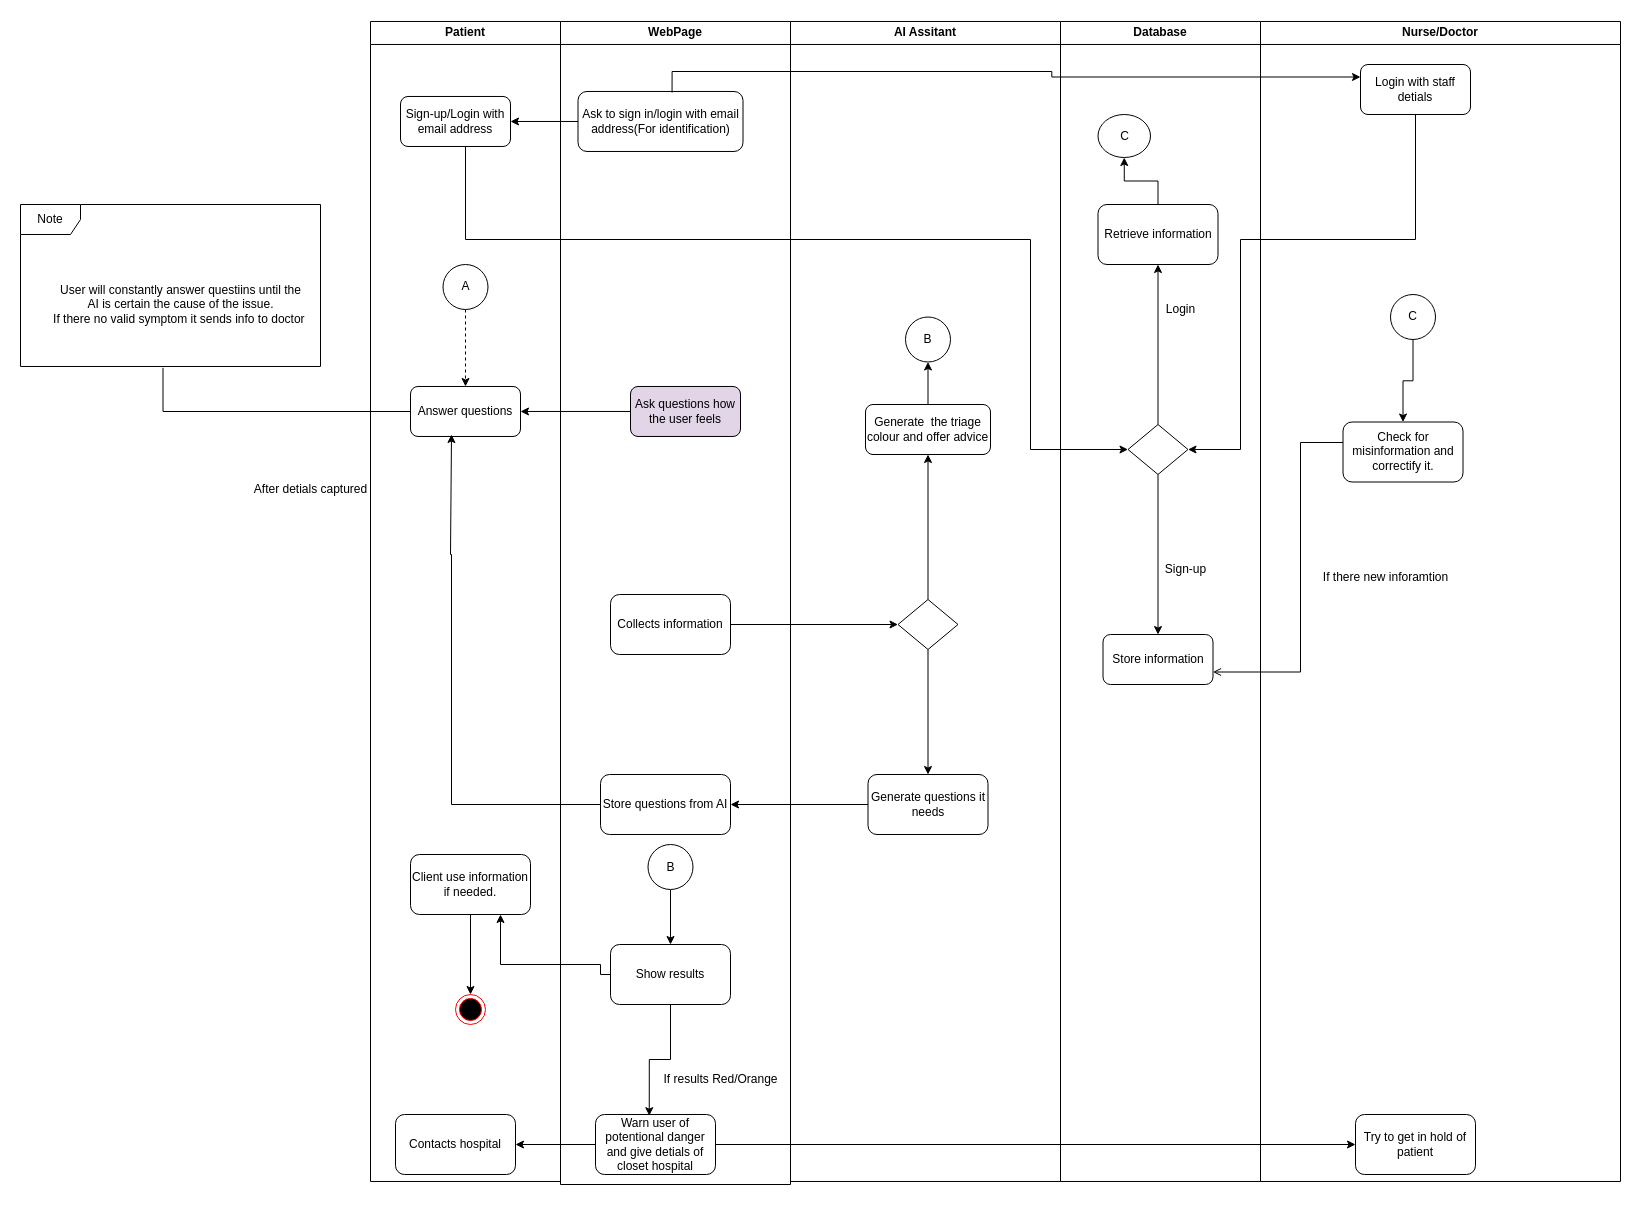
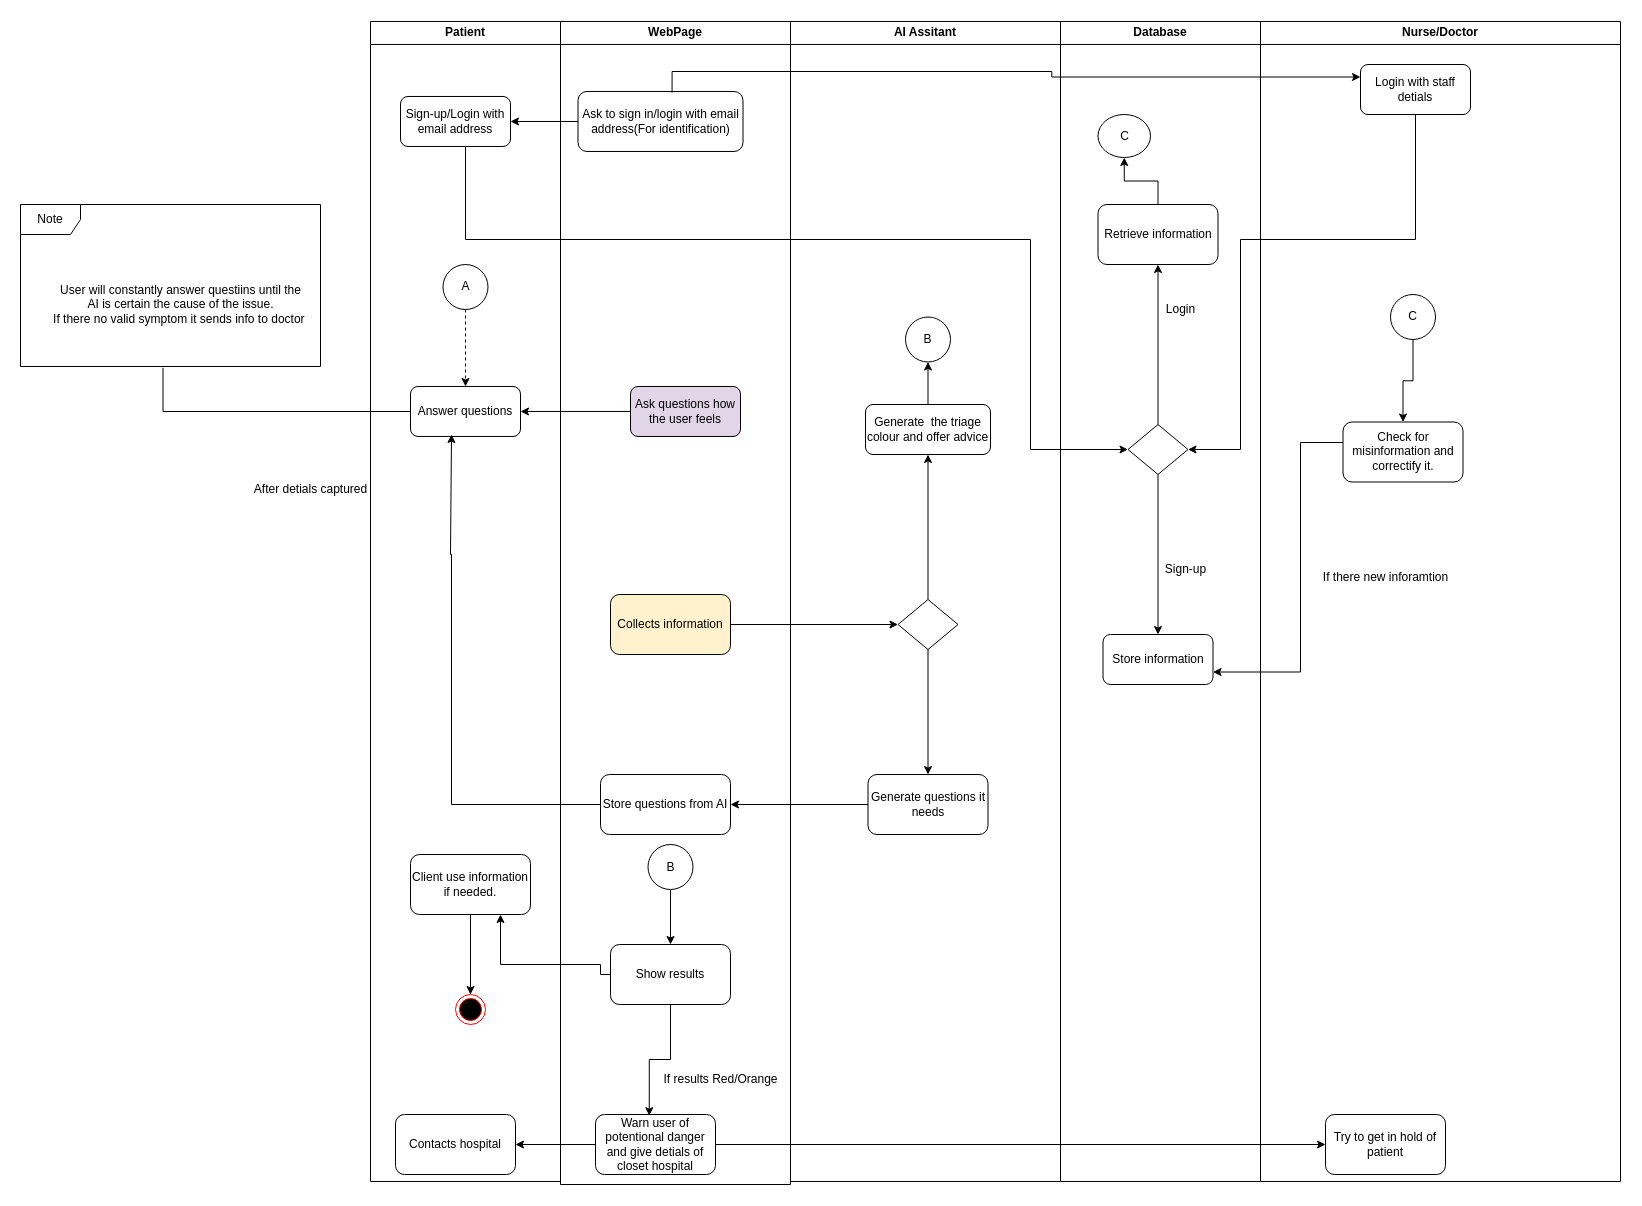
(671, 625) -> (671, 625)
(1219, 672) -> (1221, 672)
(1416, 1145) -> (1386, 1145)
